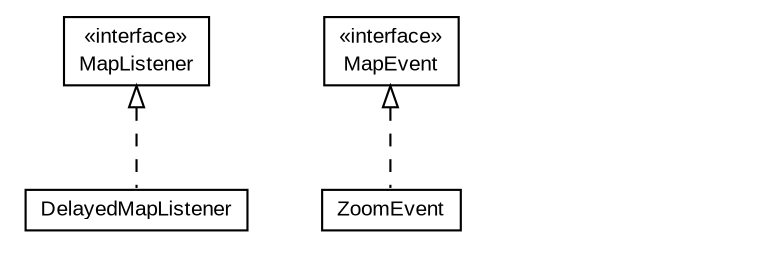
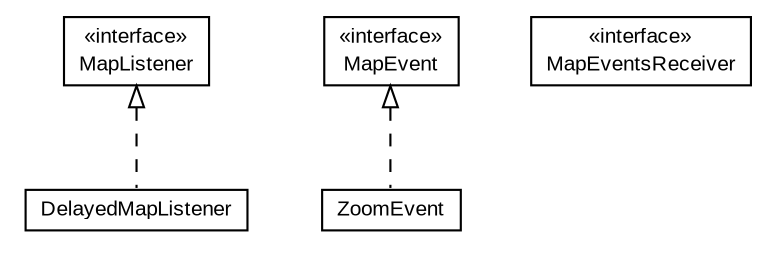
none -> (640, 51)
